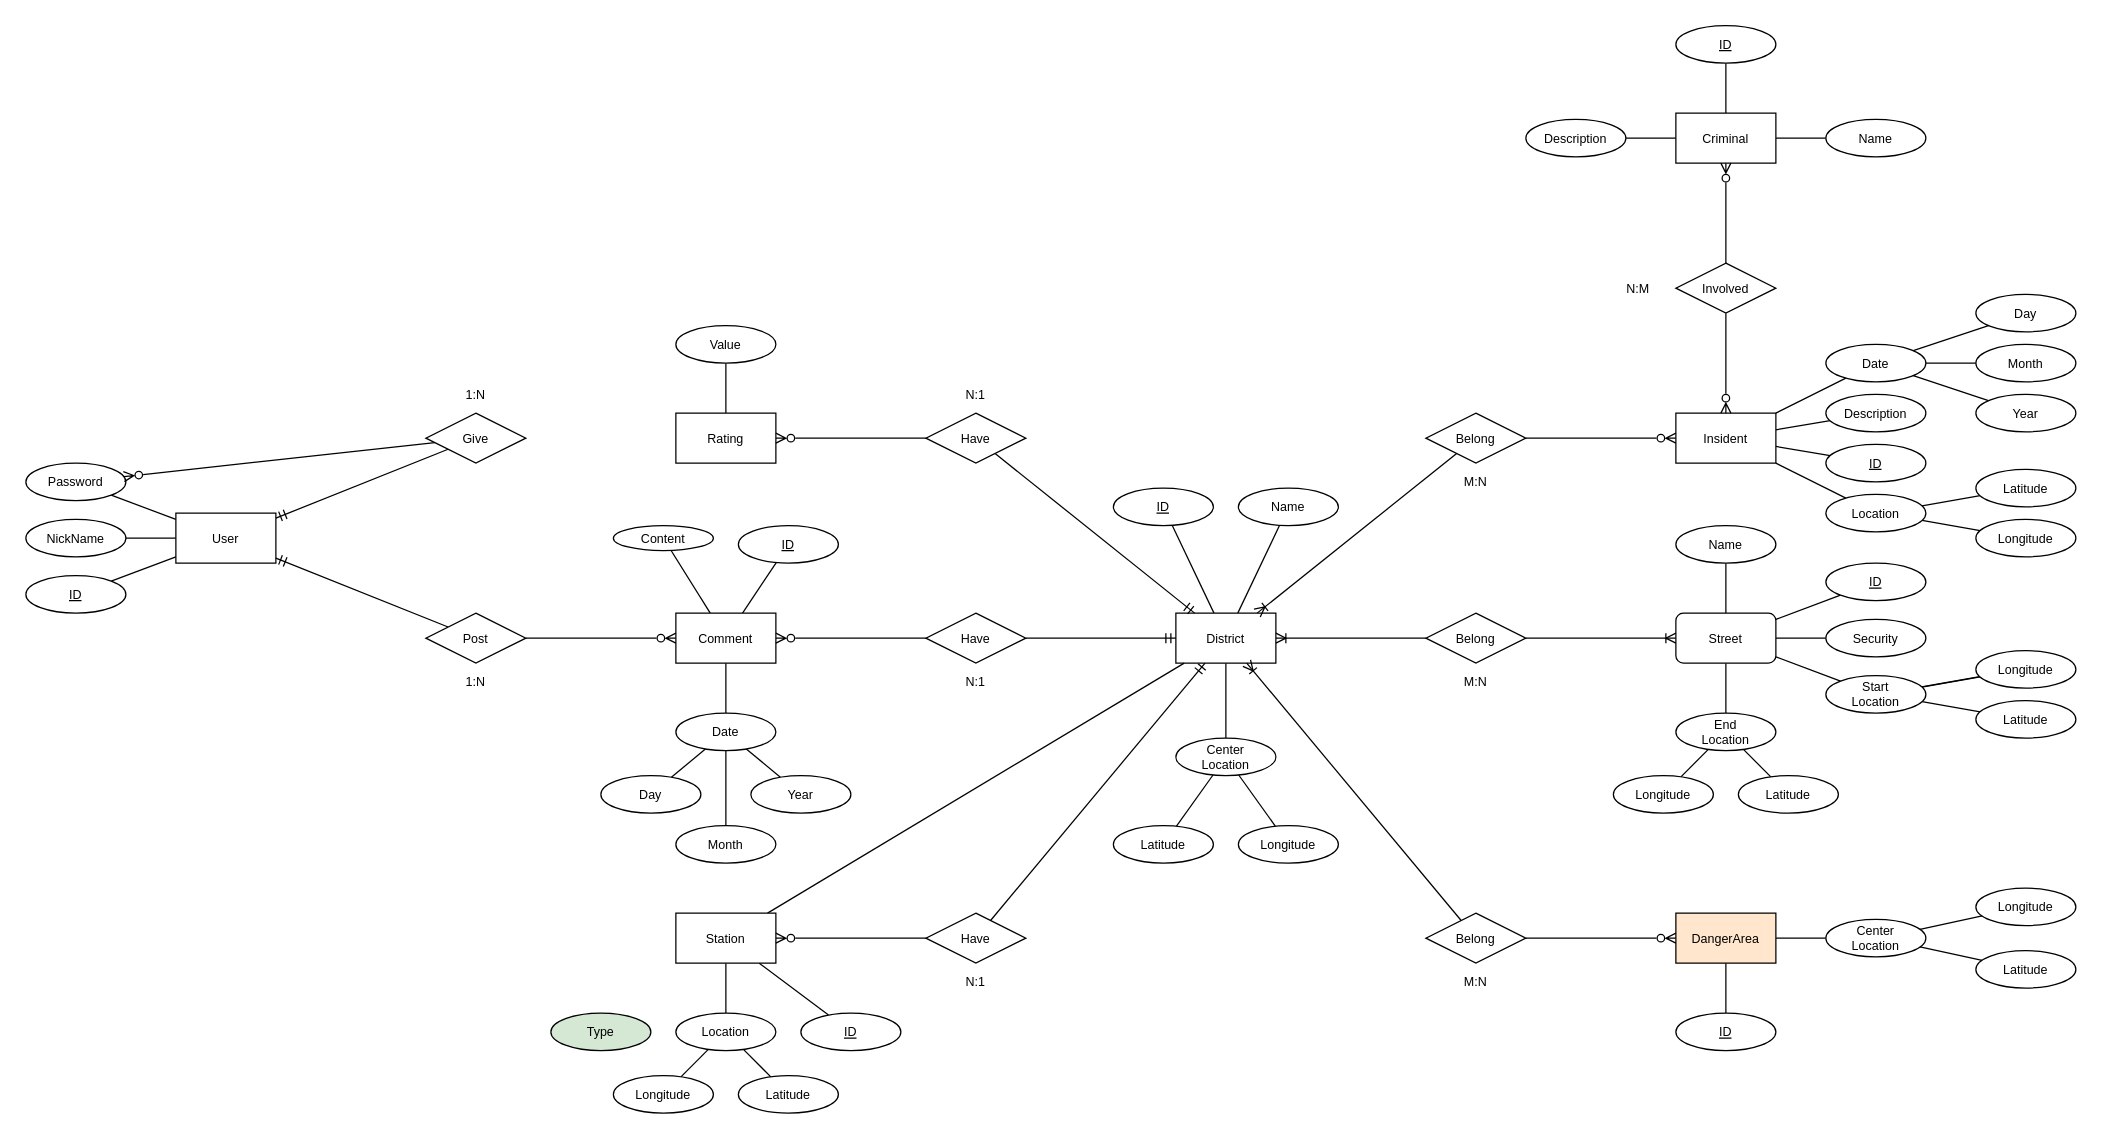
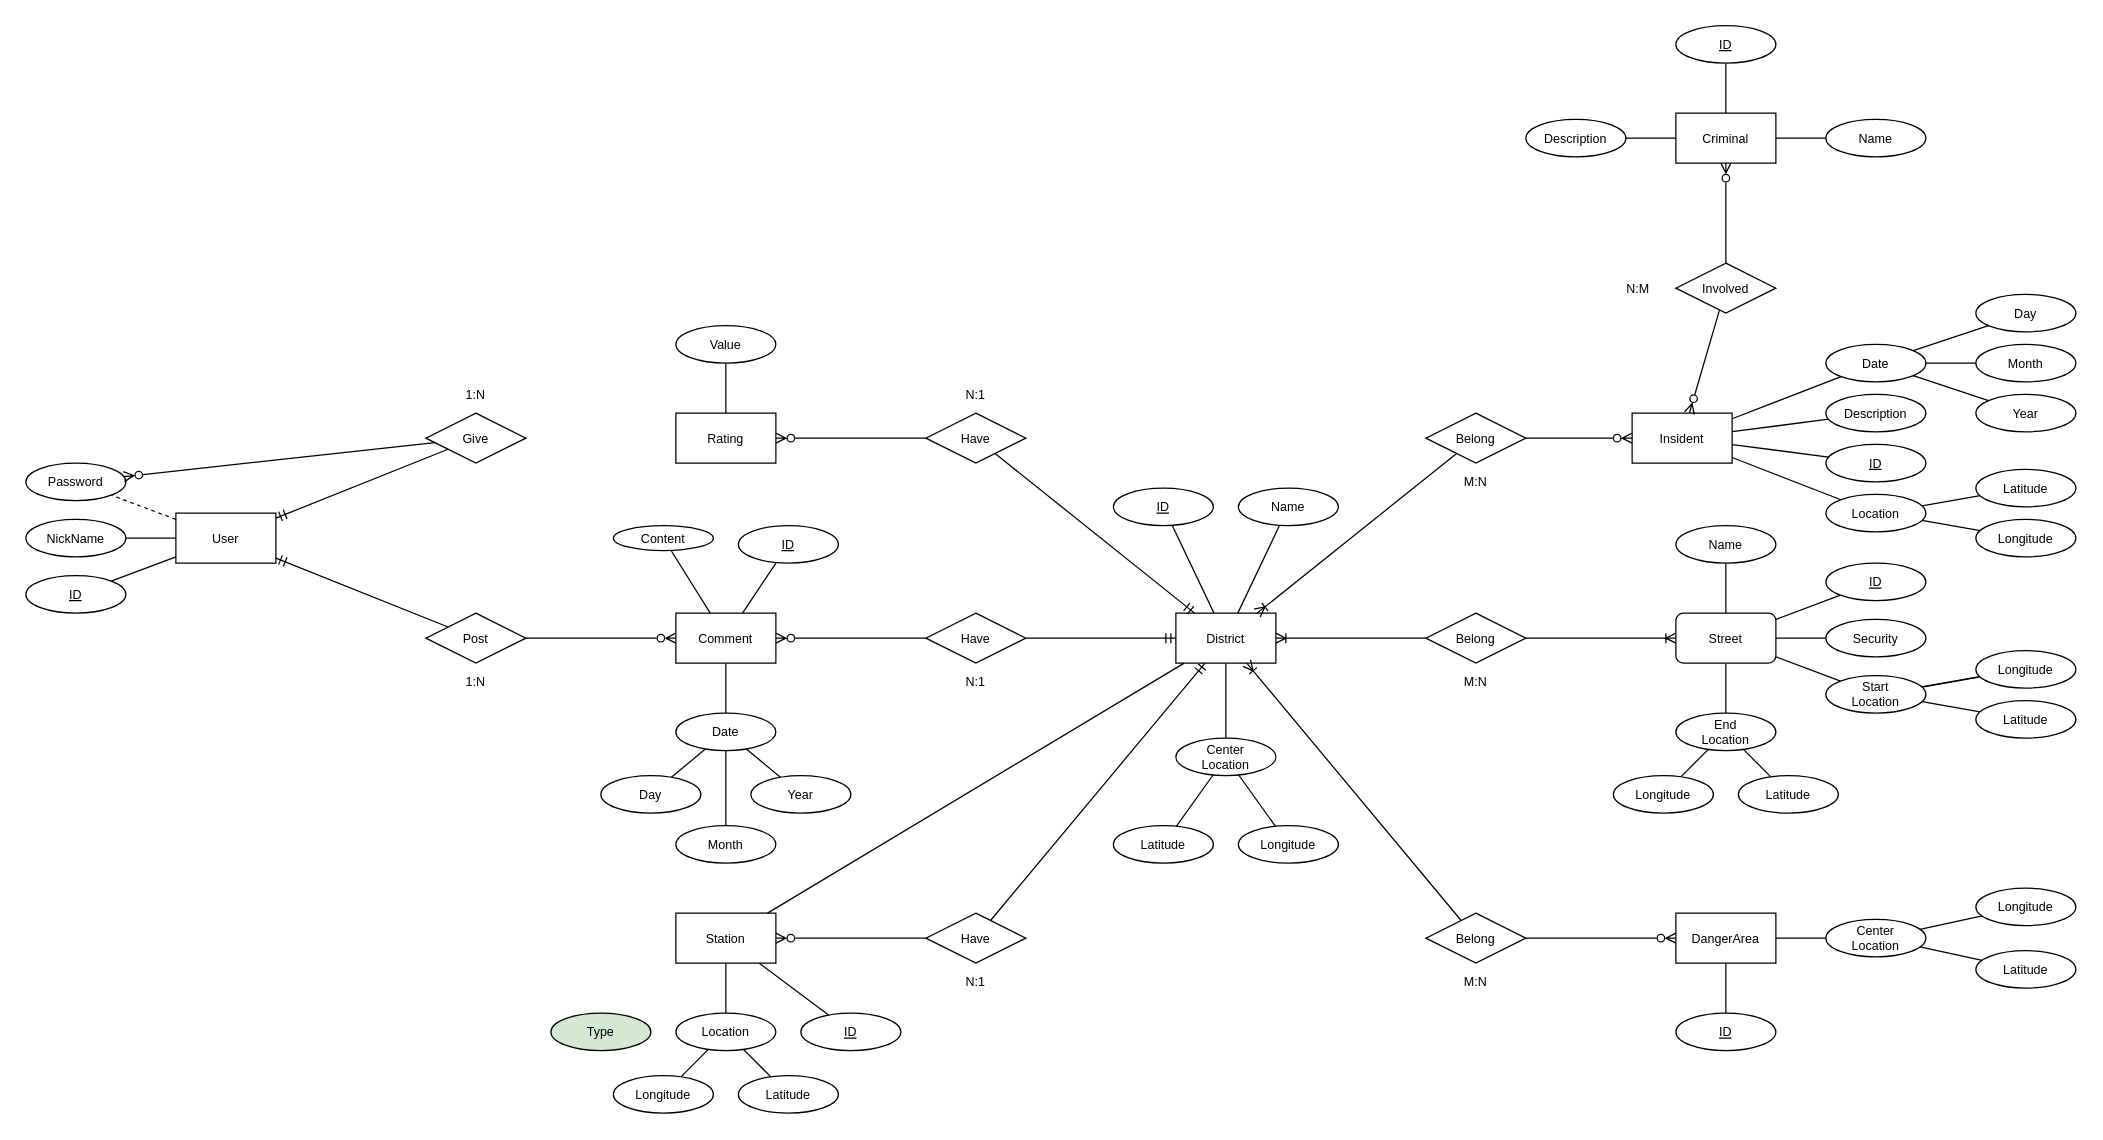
(1726, 438) -> (1682, 438)
(142, 507) -> (142, 507)
(1726, 938) -> (1726, 938)
